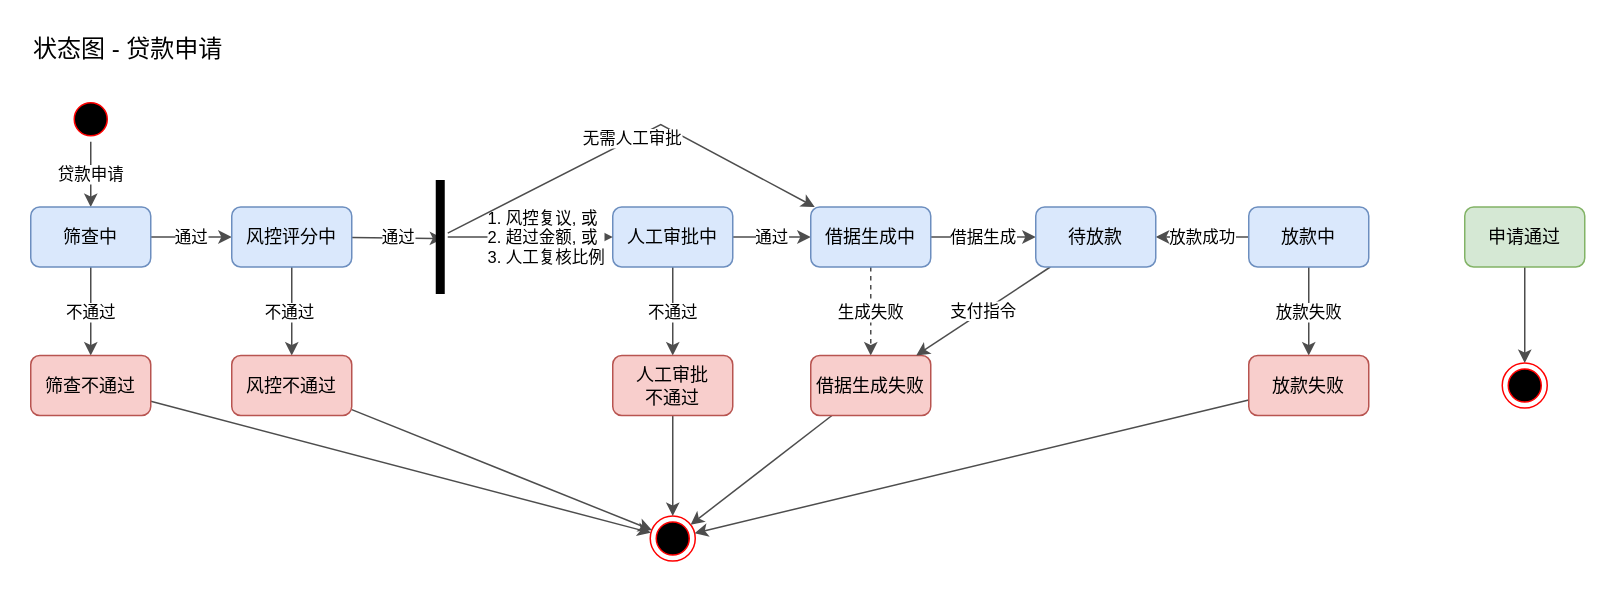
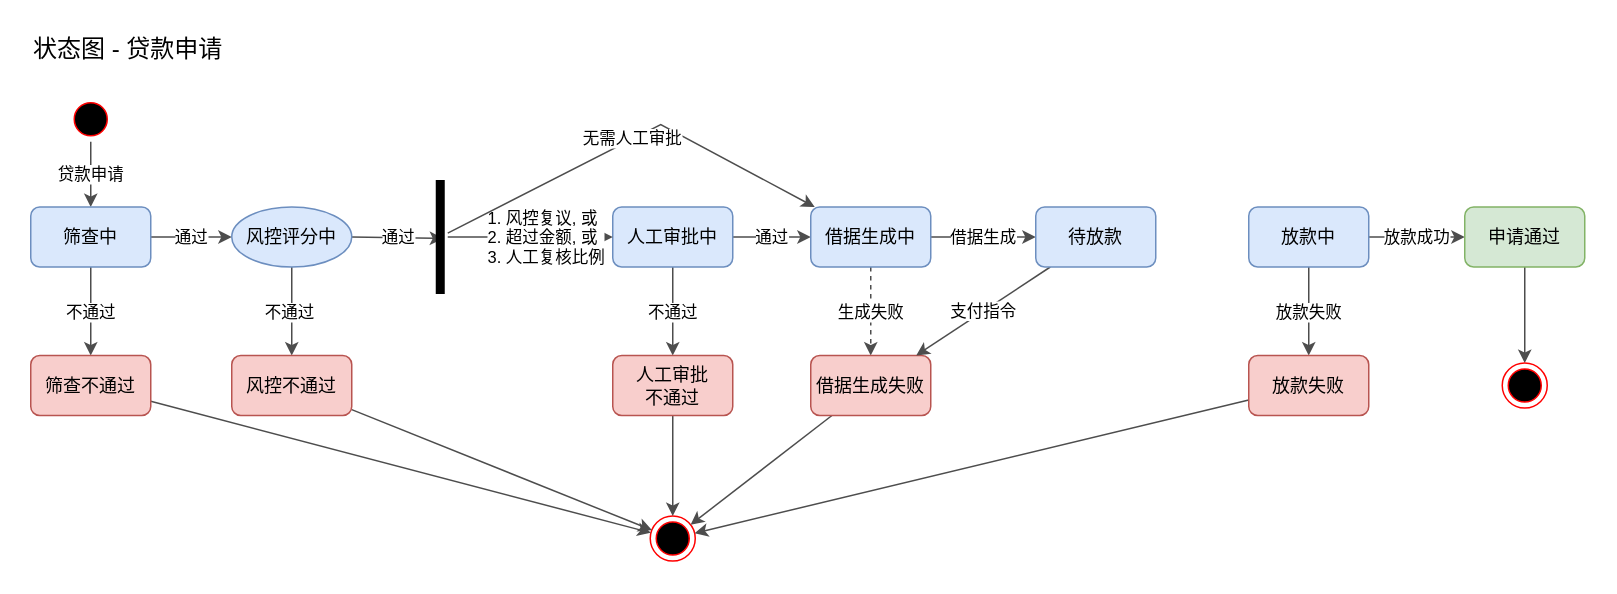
(292, 237) -> (292, 237)
(1208, 237) -> (1412, 237)
